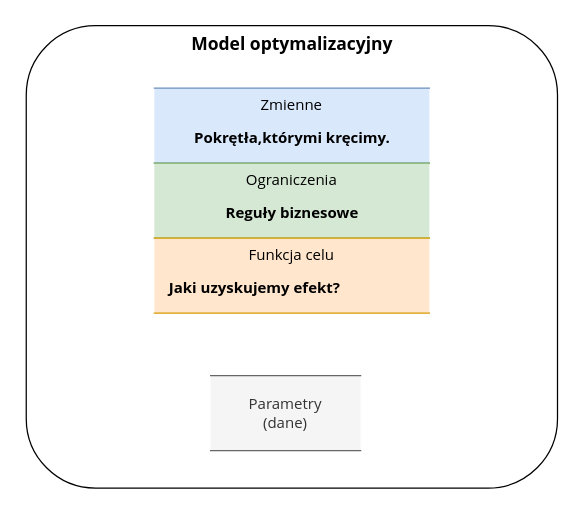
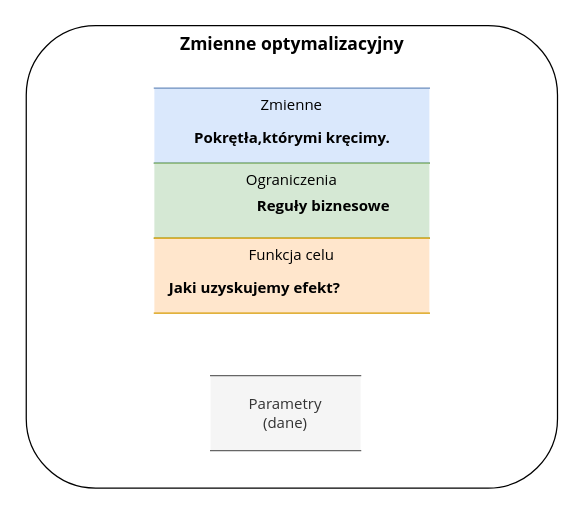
(293, 43) -> (293, 43)
(292, 213) -> (323, 207)
